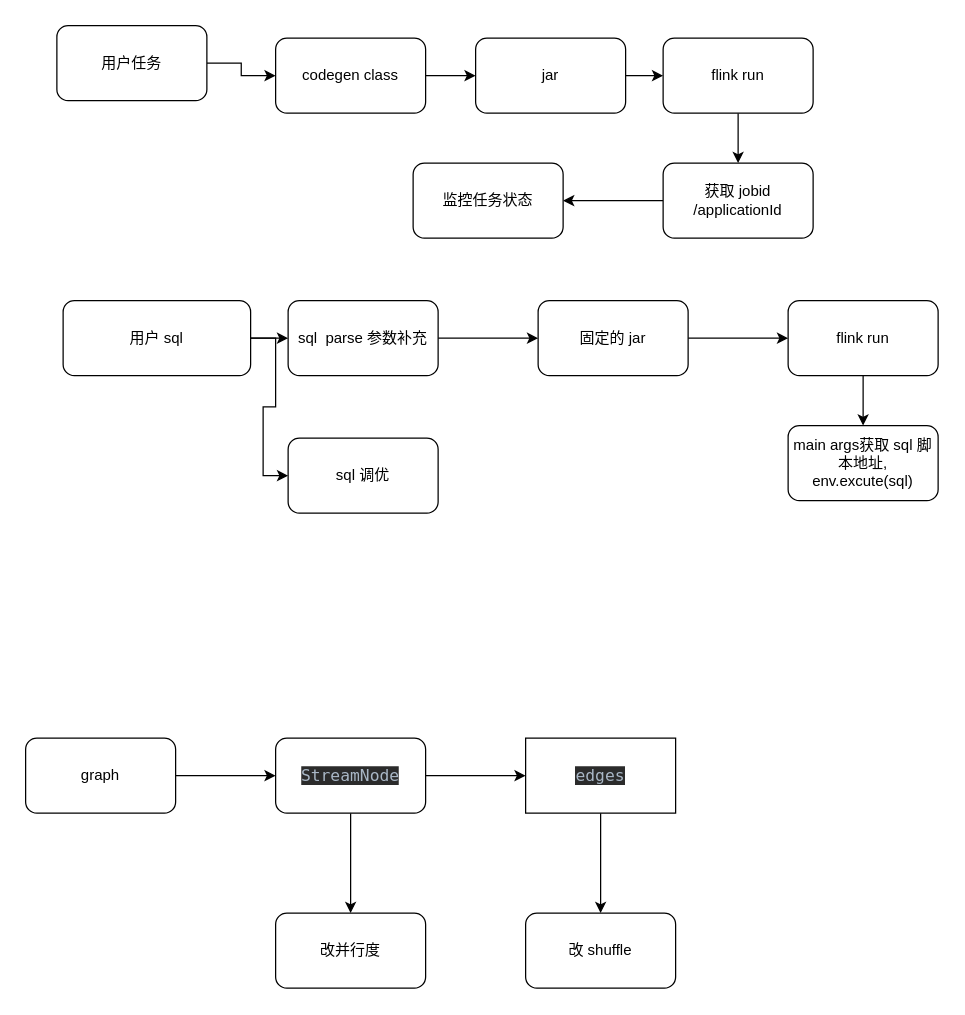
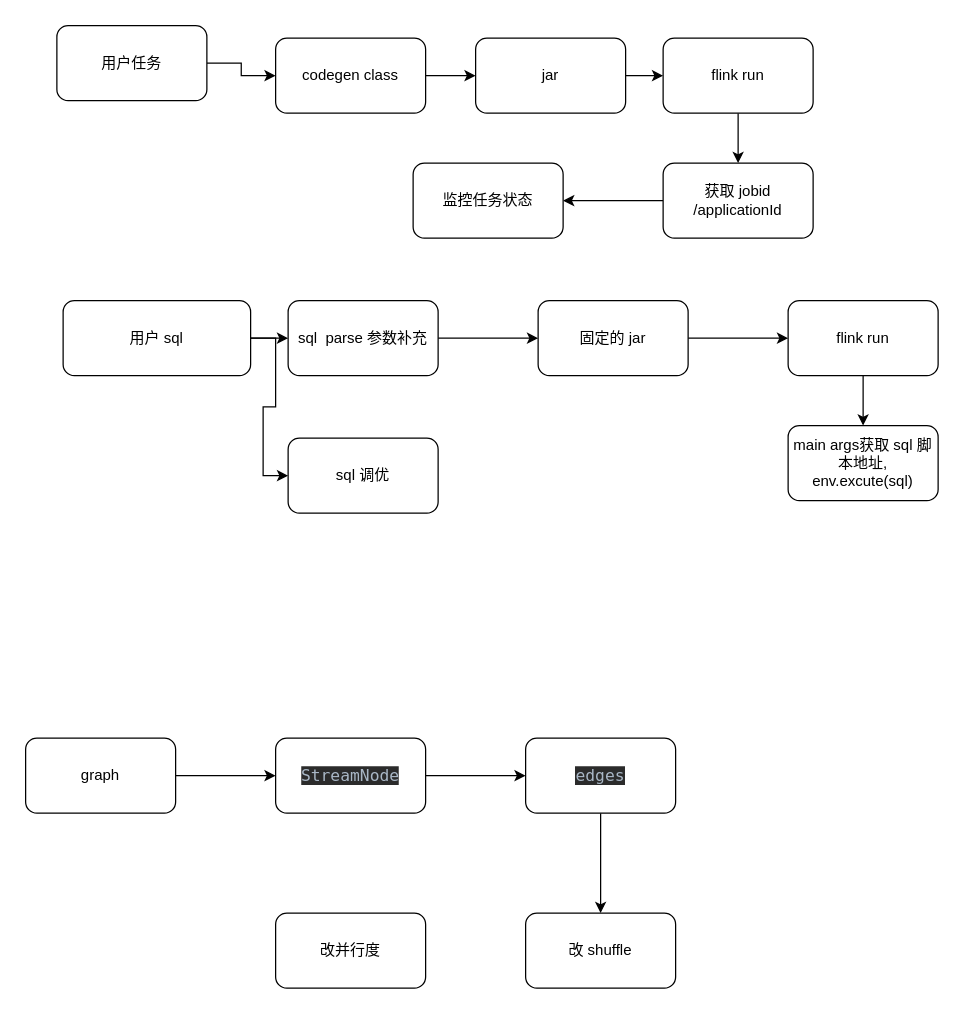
(601, 776) -> (601, 776)
(351, 859) -> none
